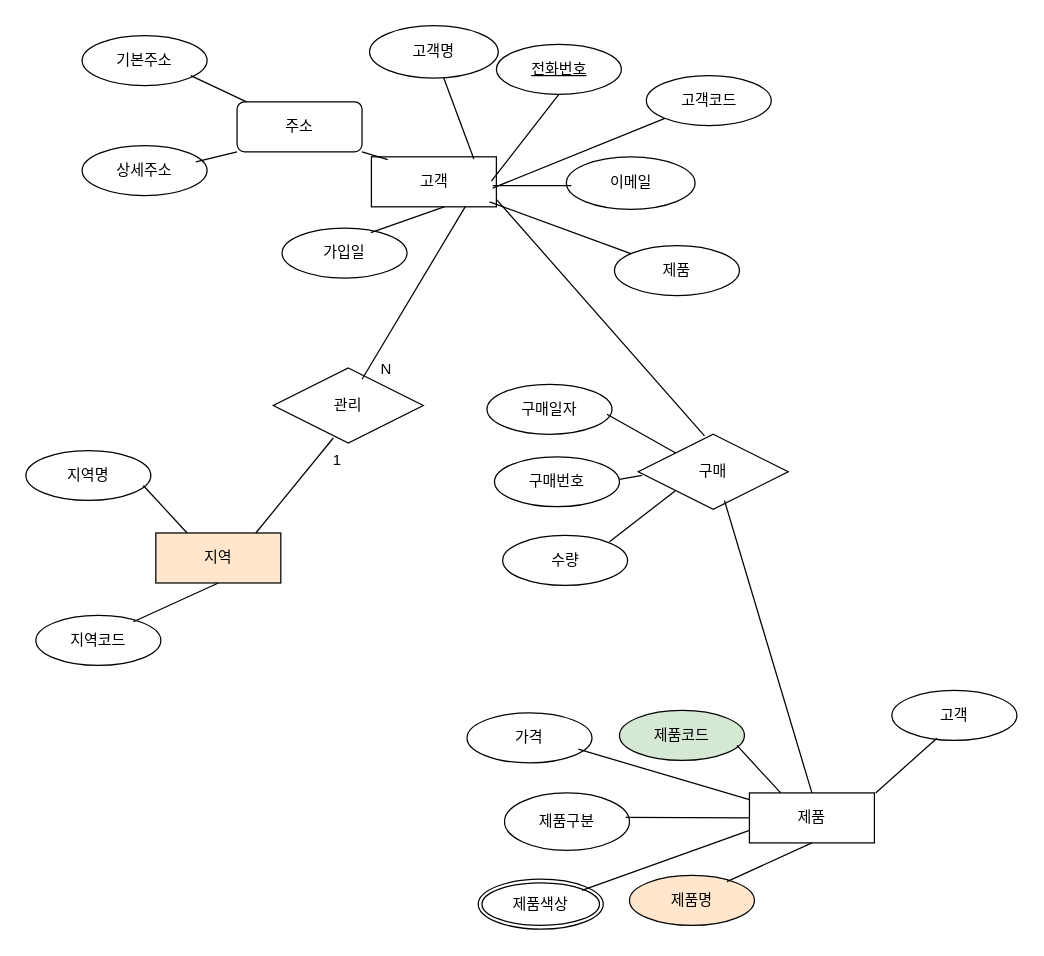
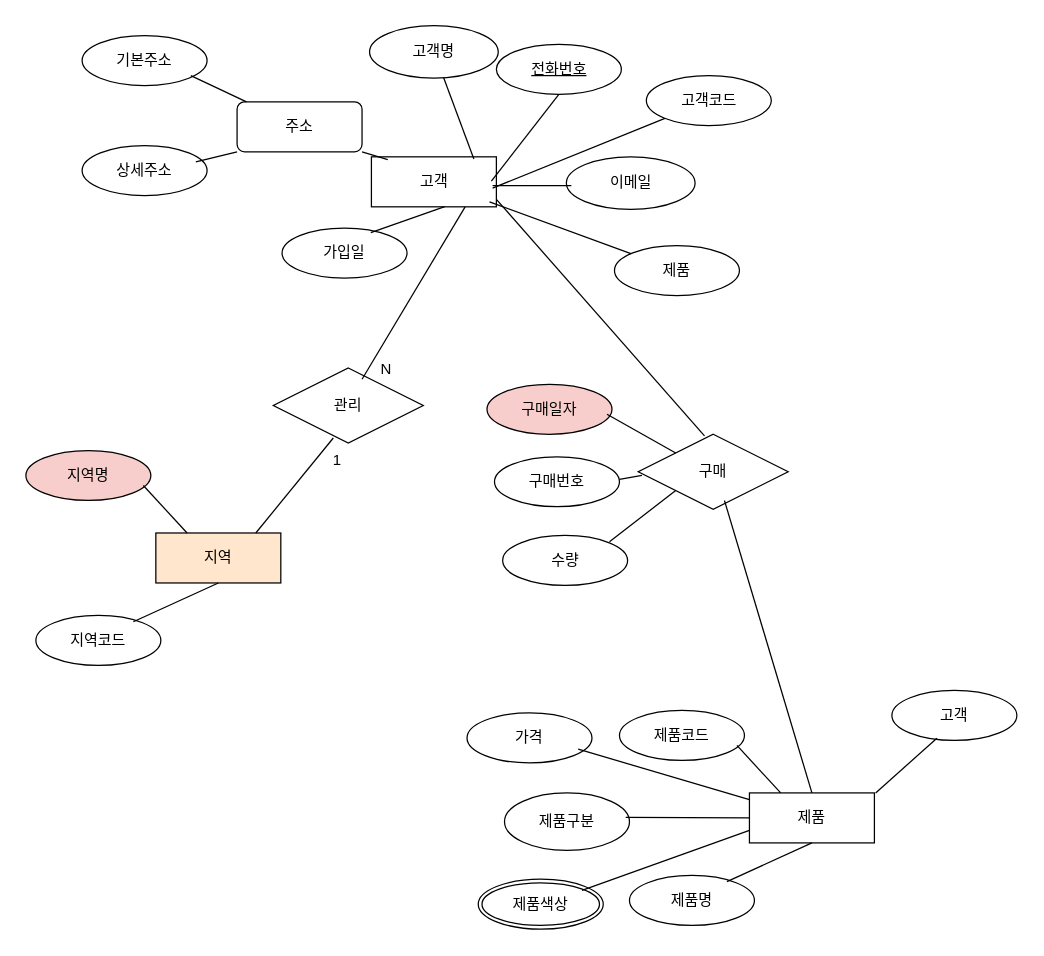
(549, 409) -> (549, 409)
(88, 476) -> (88, 476)
(682, 736) -> (682, 736)
(692, 901) -> (692, 901)
